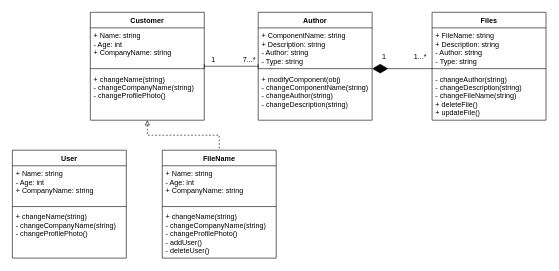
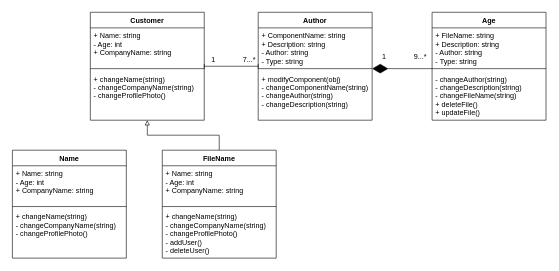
(489, 20) -> (489, 20)
(421, 57) -> (421, 57)
(185, 135) -> (185, 135)
(69, 158) -> (69, 158)
